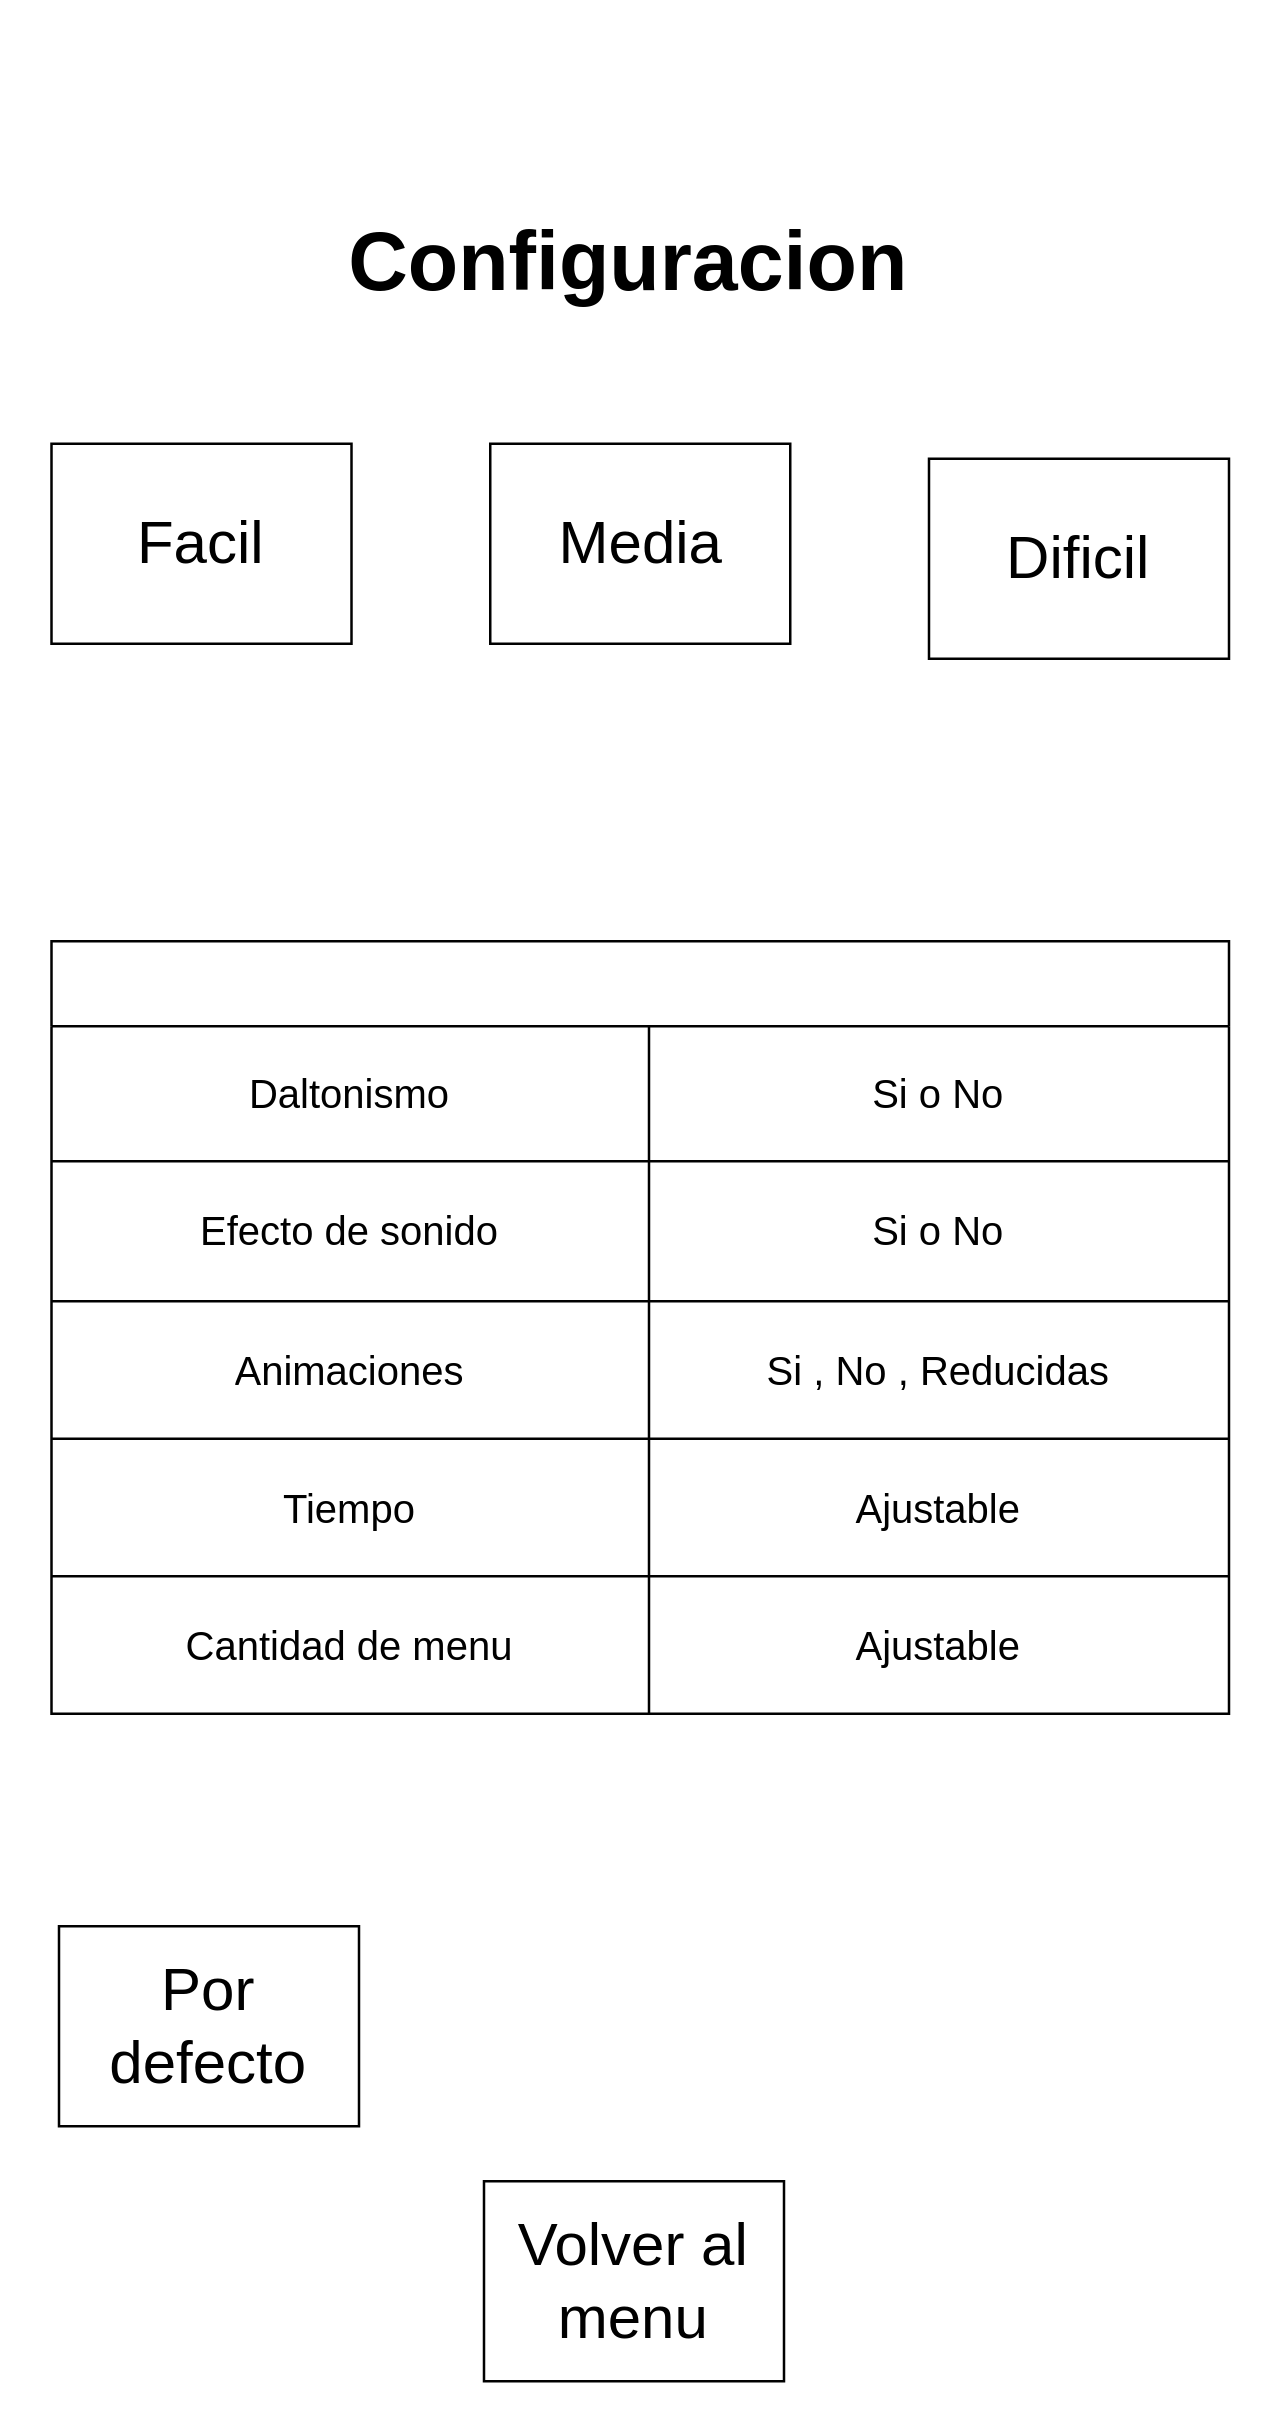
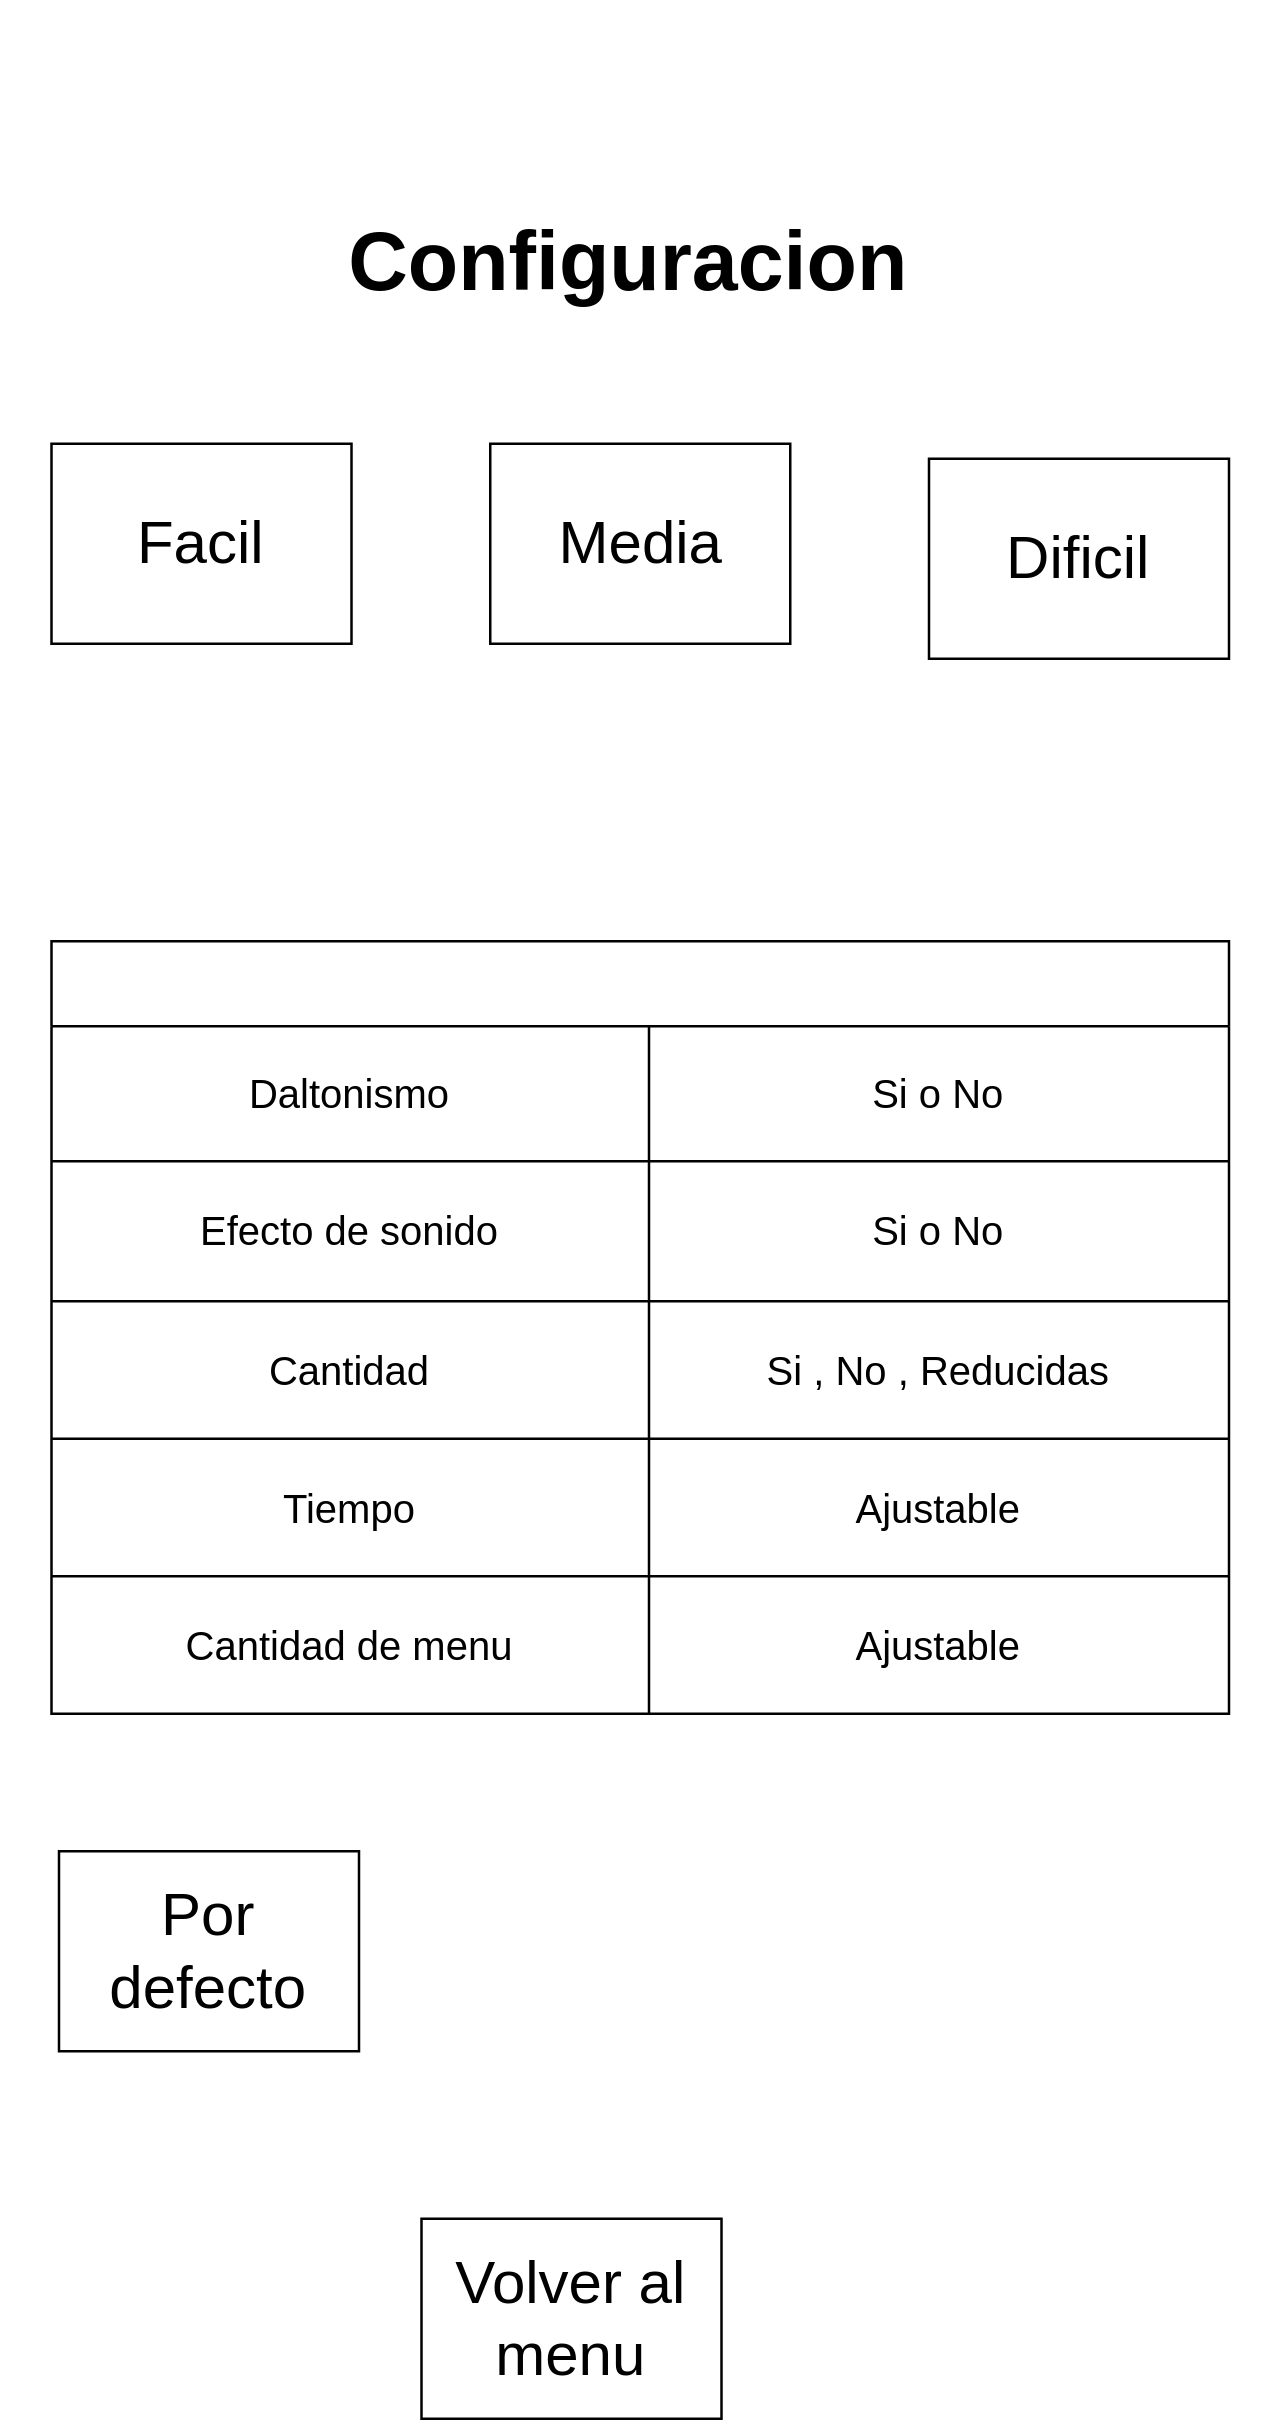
(350, 1371) -> (350, 1371)
(209, 2026) -> (209, 1951)
(634, 2281) -> (571, 2319)
